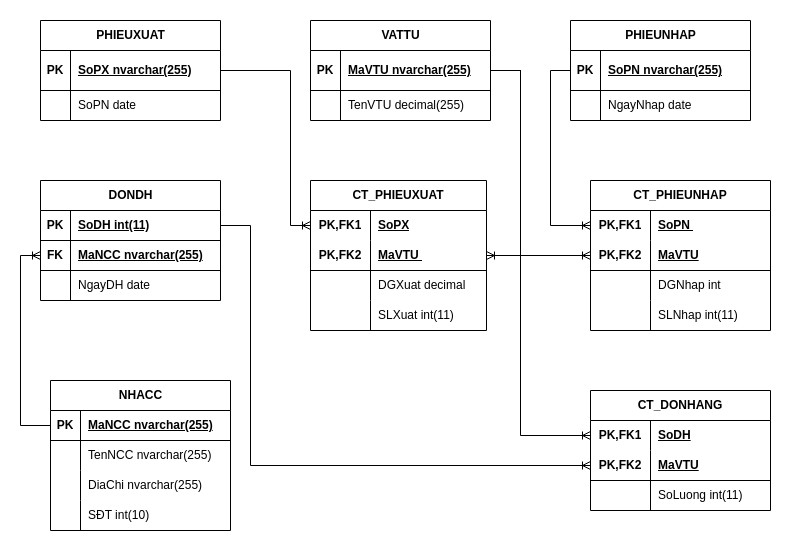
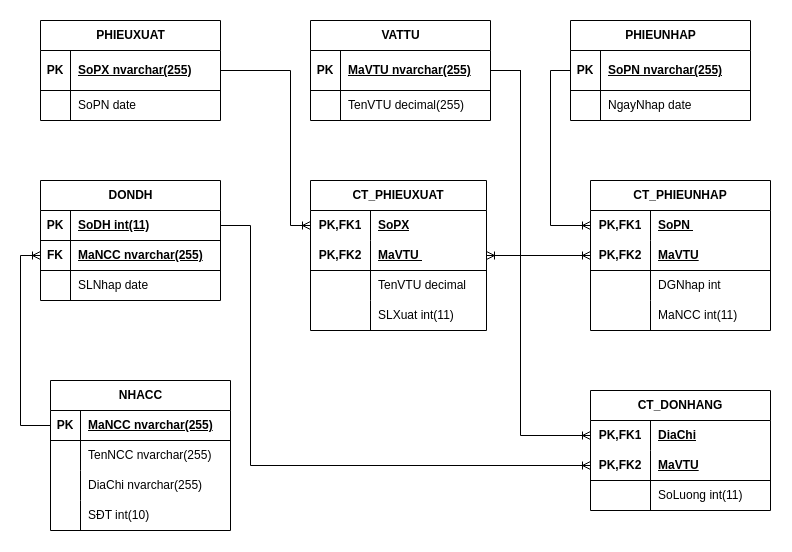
(114, 286) -> (114, 286)
(421, 286) -> (421, 286)
(702, 316) -> (699, 316)
(672, 436) -> (676, 436)
